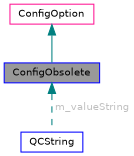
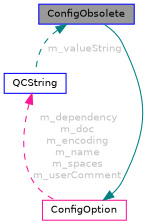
none -> (25, 158)
